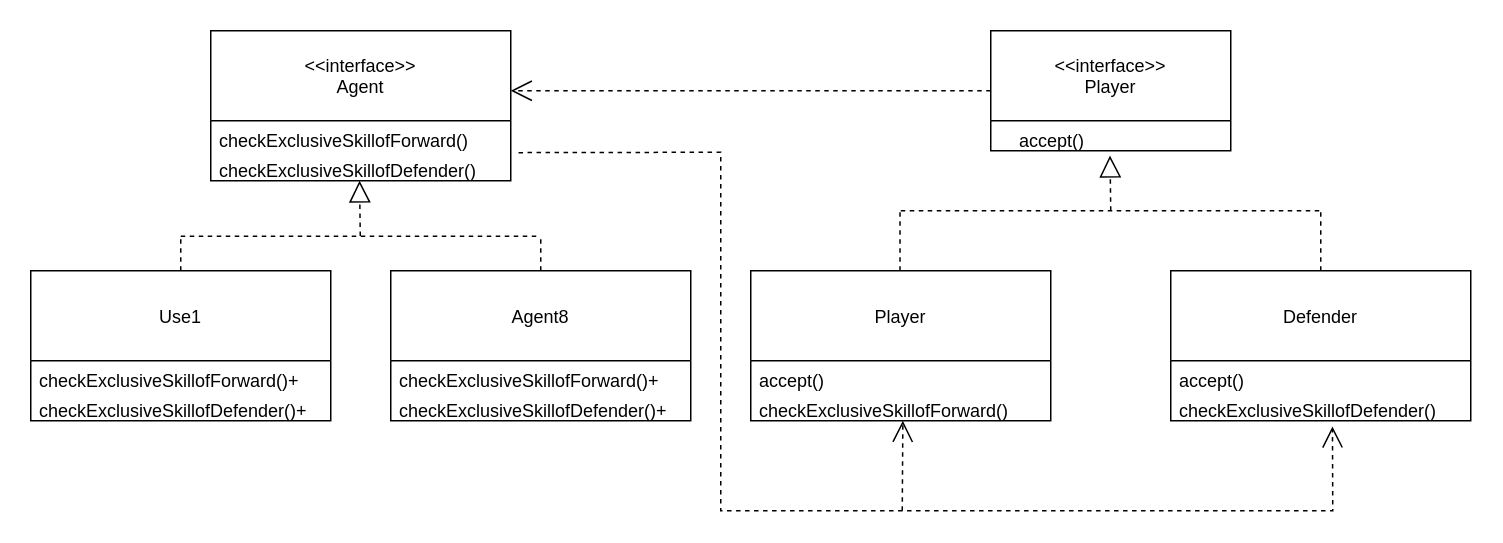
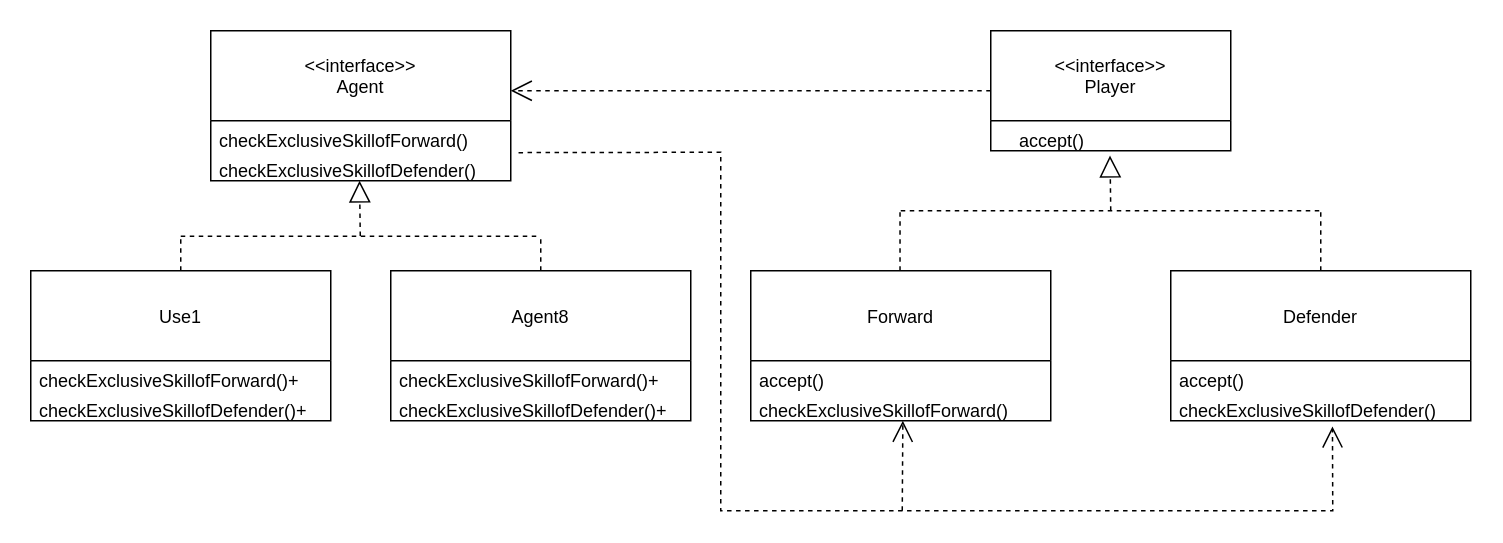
(900, 317) -> (900, 317)
